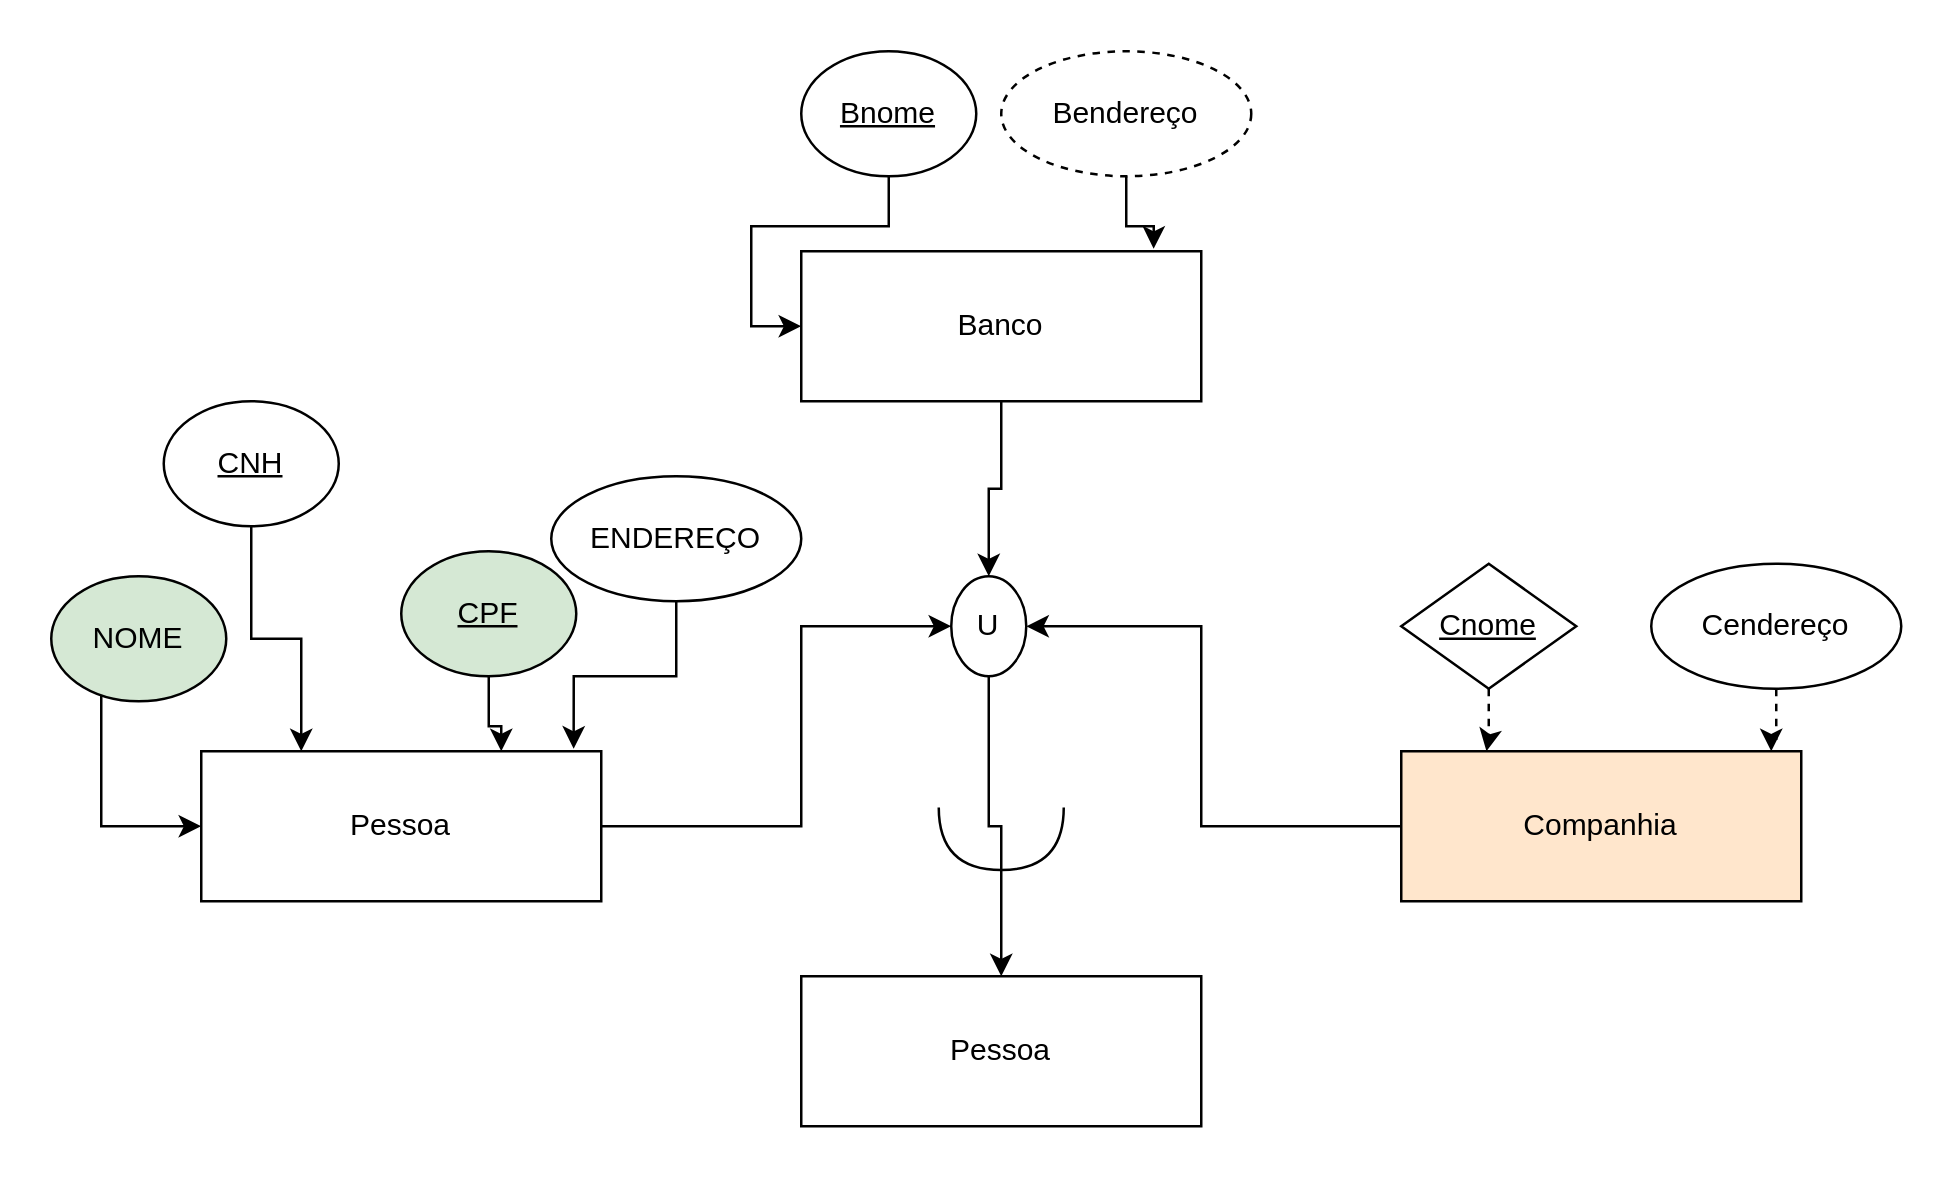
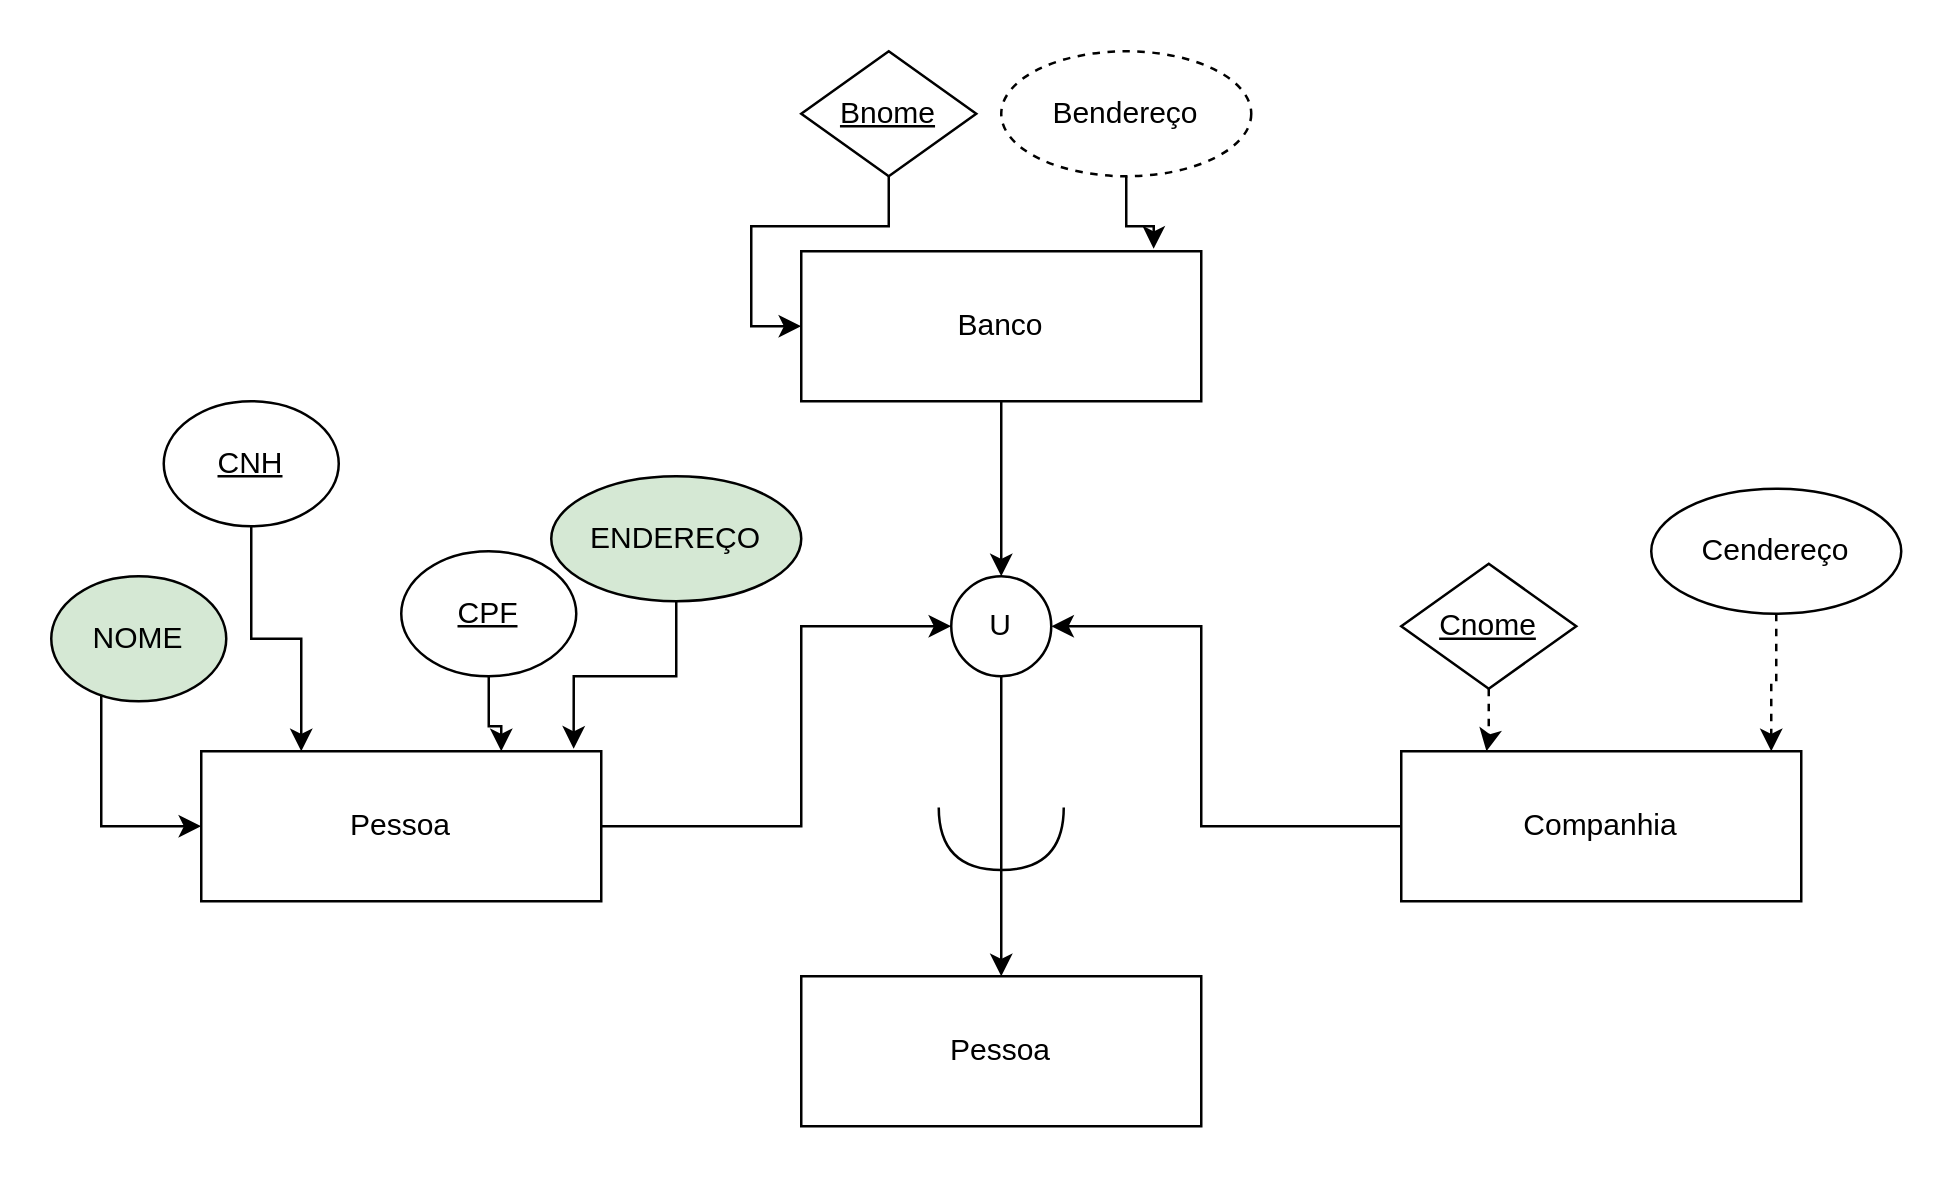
(889, 114) -> (889, 114)
(676, 539) -> (676, 539)
(489, 614) -> (489, 614)
(989, 626) -> (1001, 626)
(1776, 626) -> (1776, 551)
(1601, 826) -> (1601, 826)
